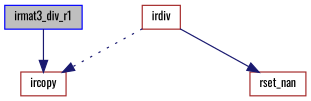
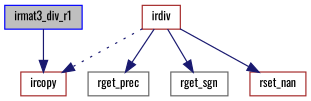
none -> (118, 84)
none -> (199, 84)
